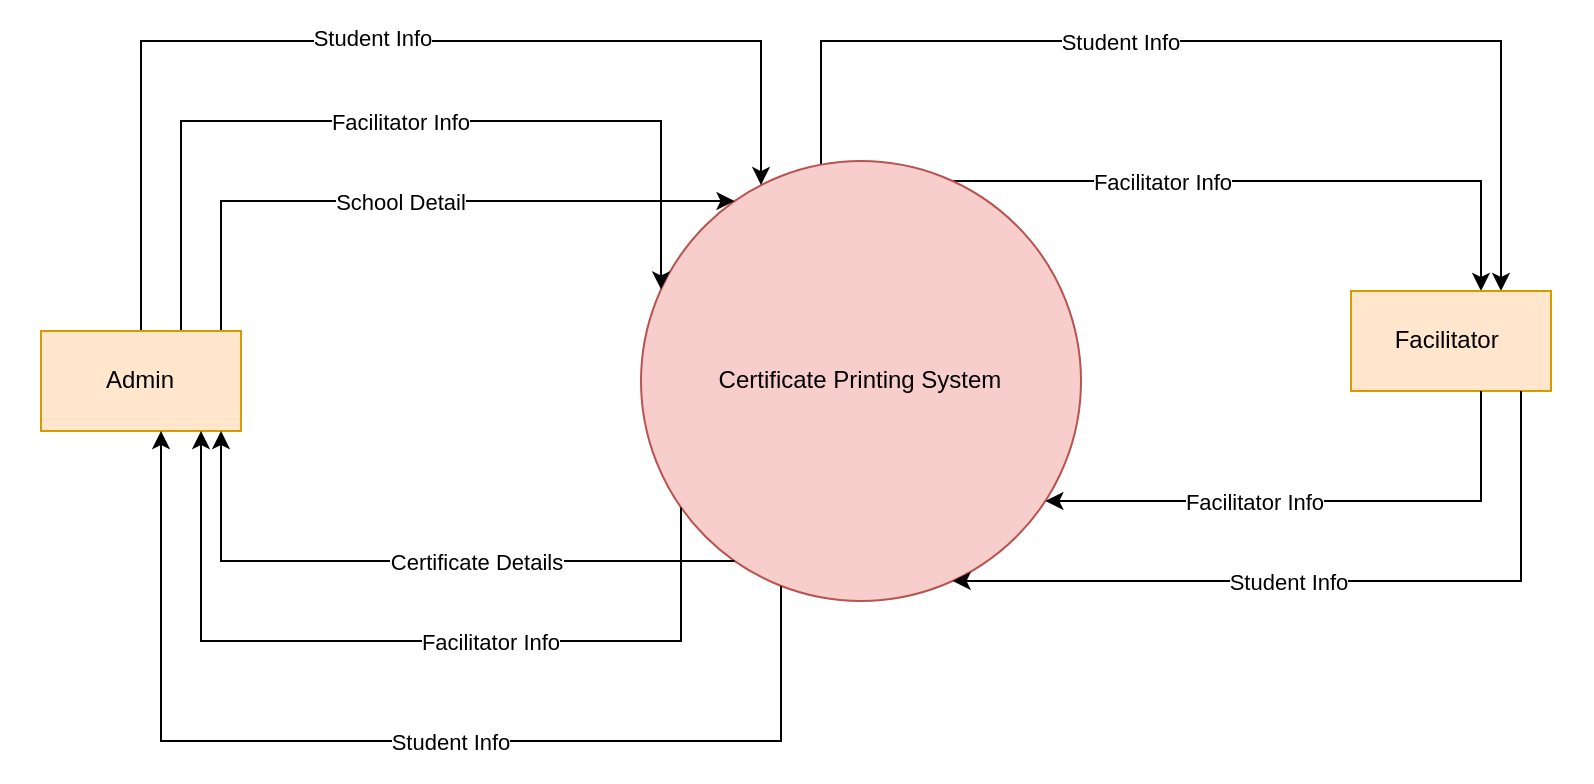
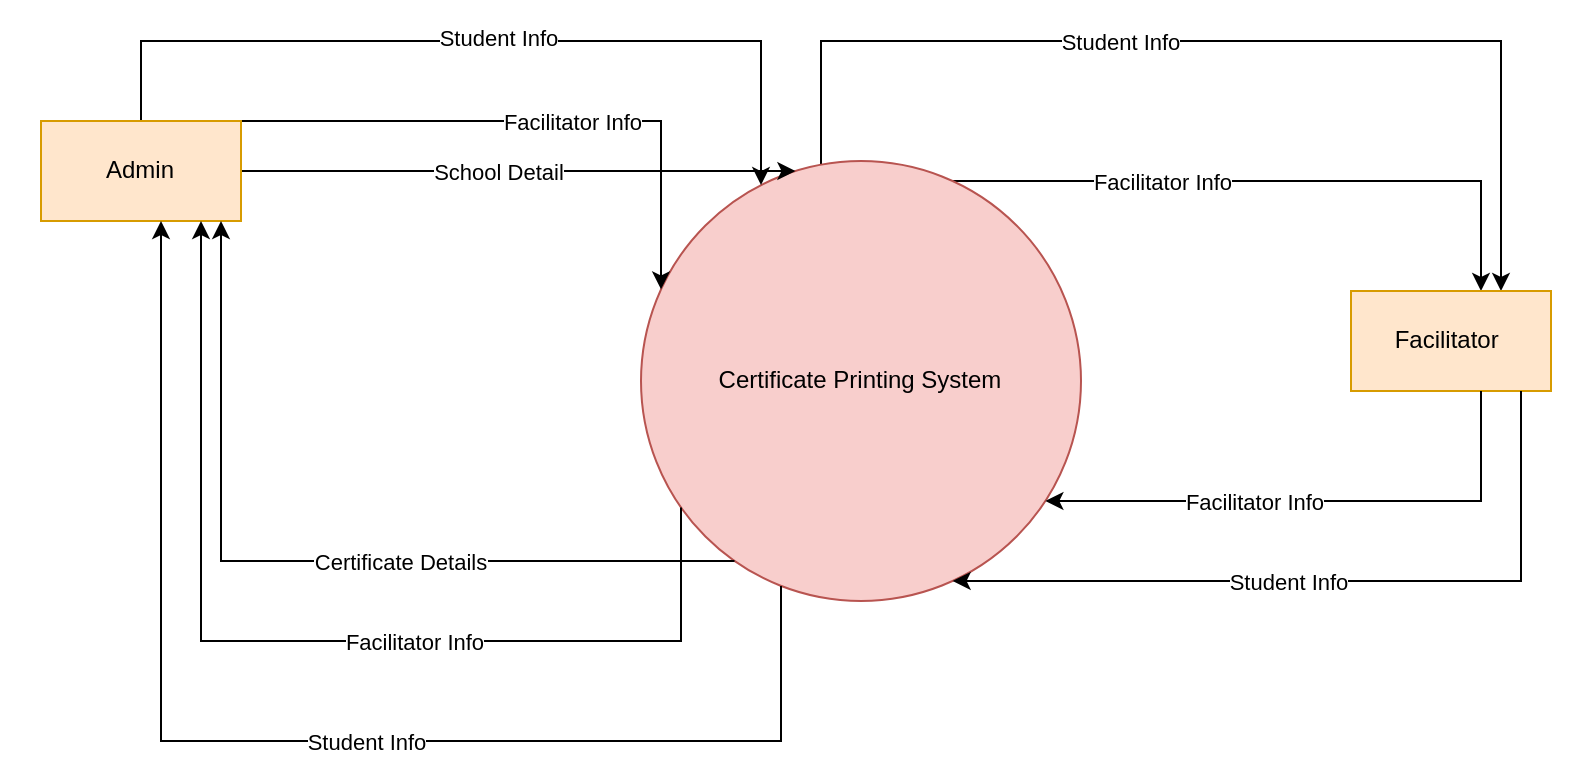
(141, 381) -> (141, 171)
